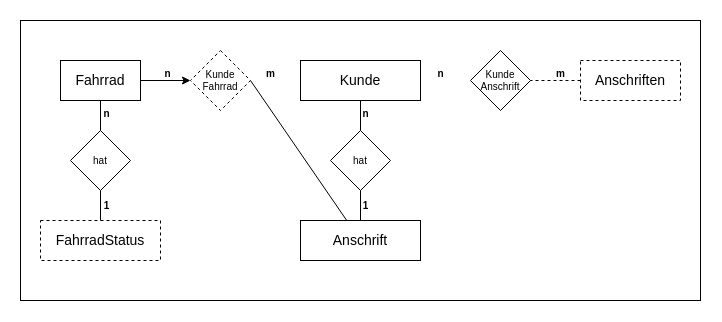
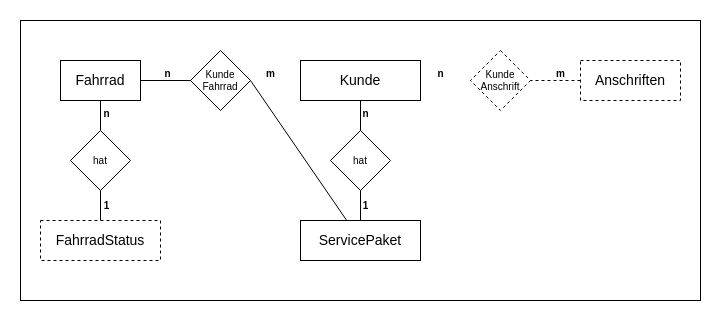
(182, 81) -> (185, 81)
(221, 81) -> (221, 81)
(501, 81) -> (501, 81)
(361, 241) -> (361, 241)
